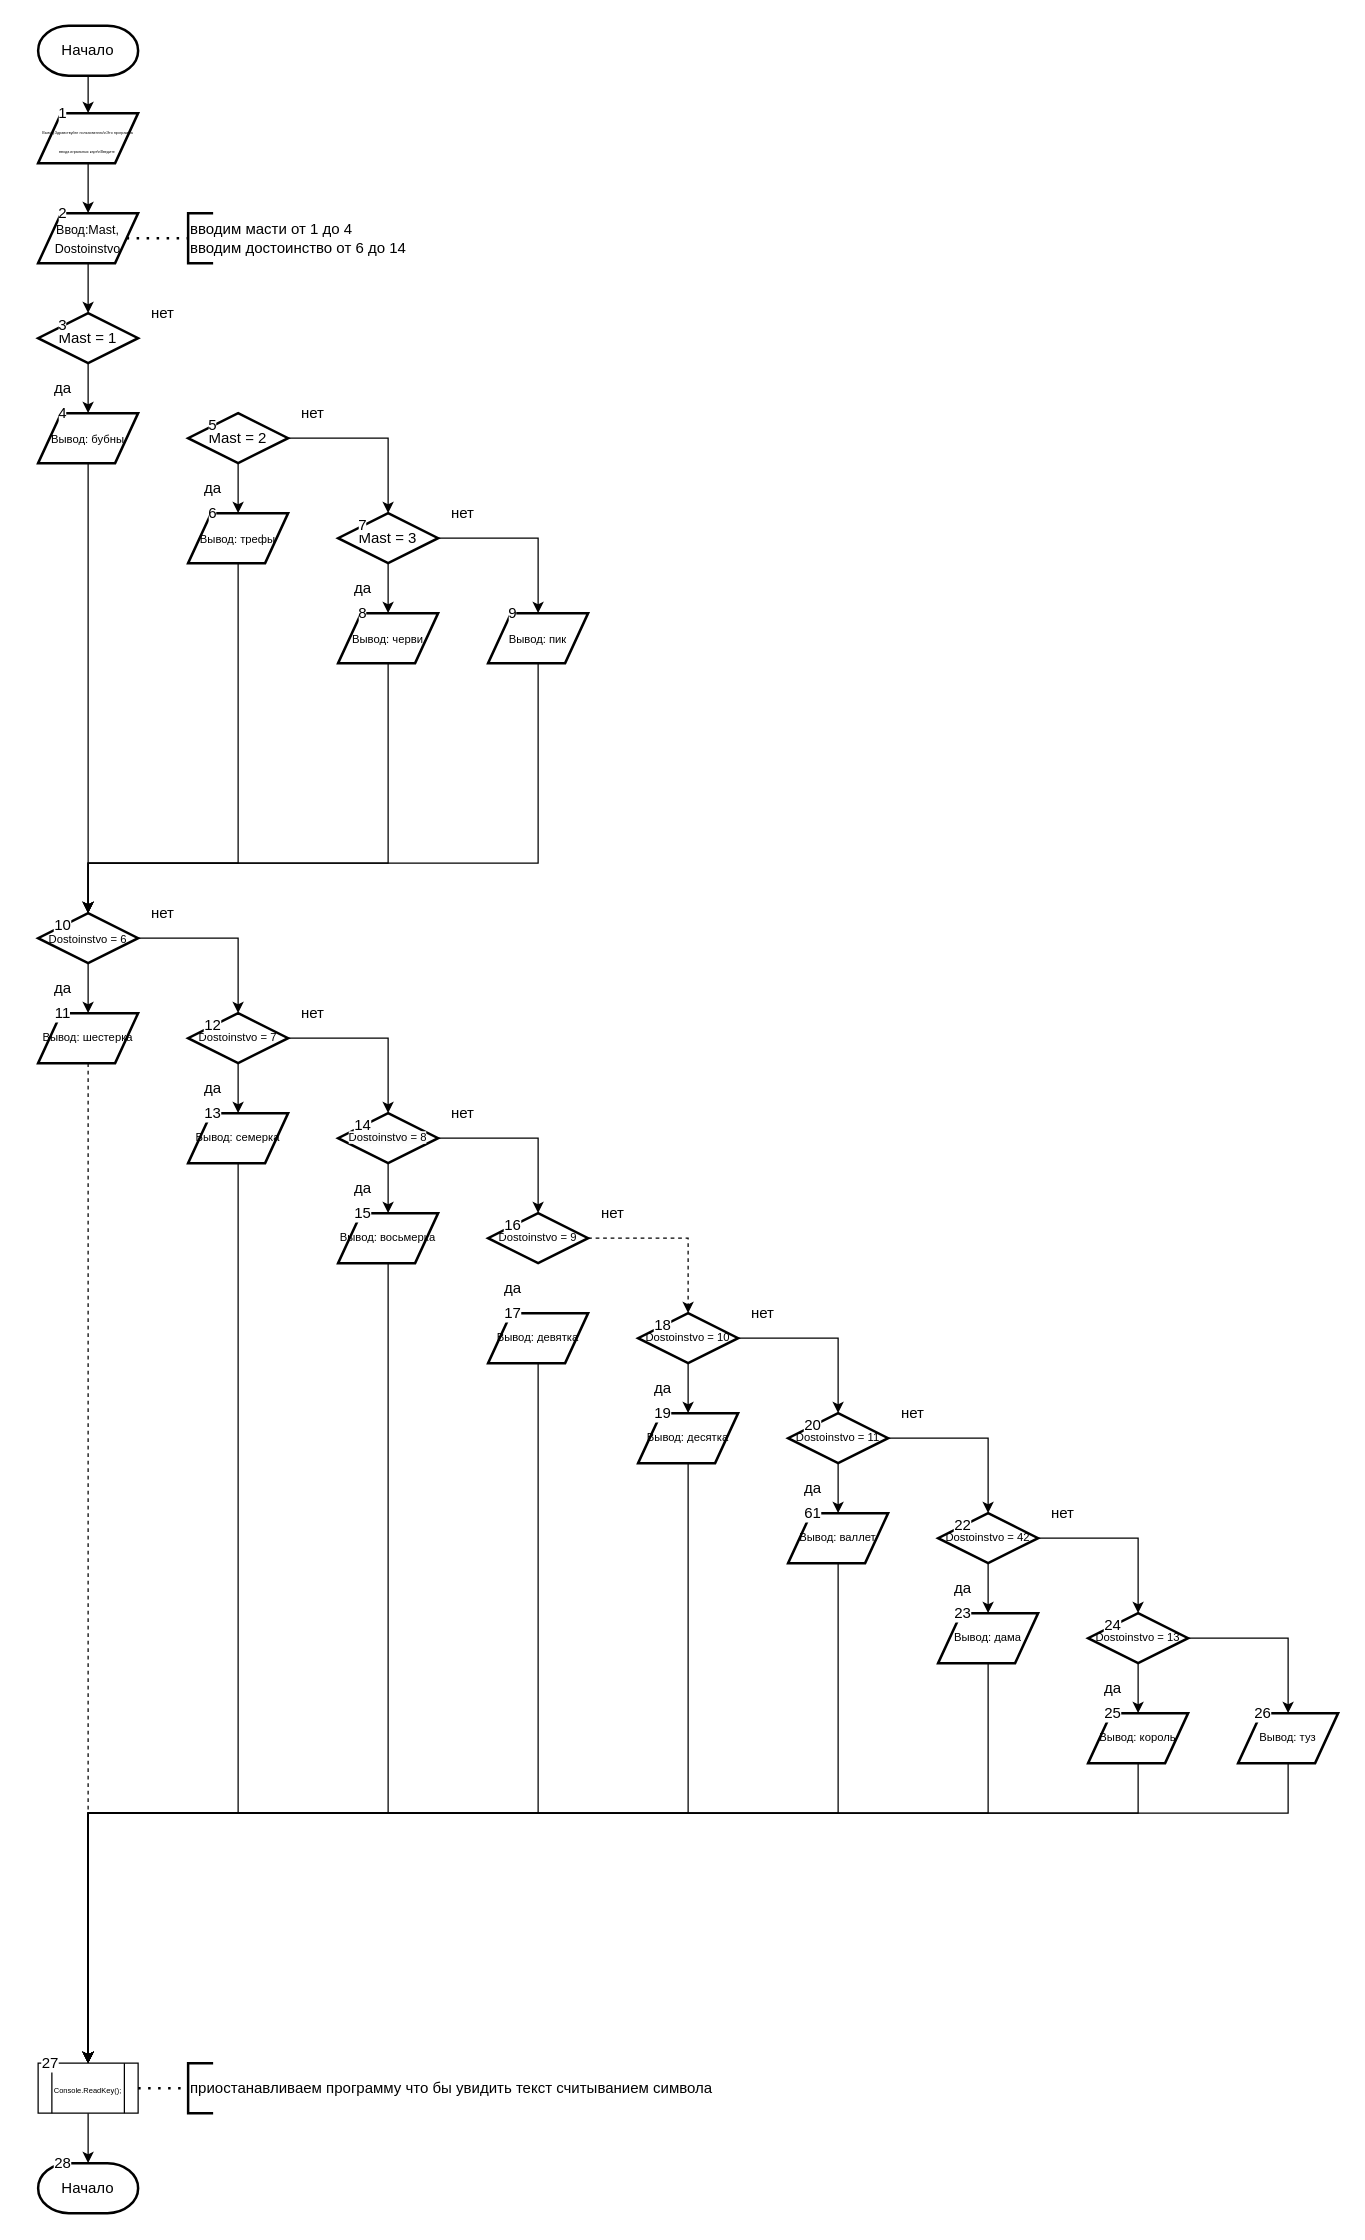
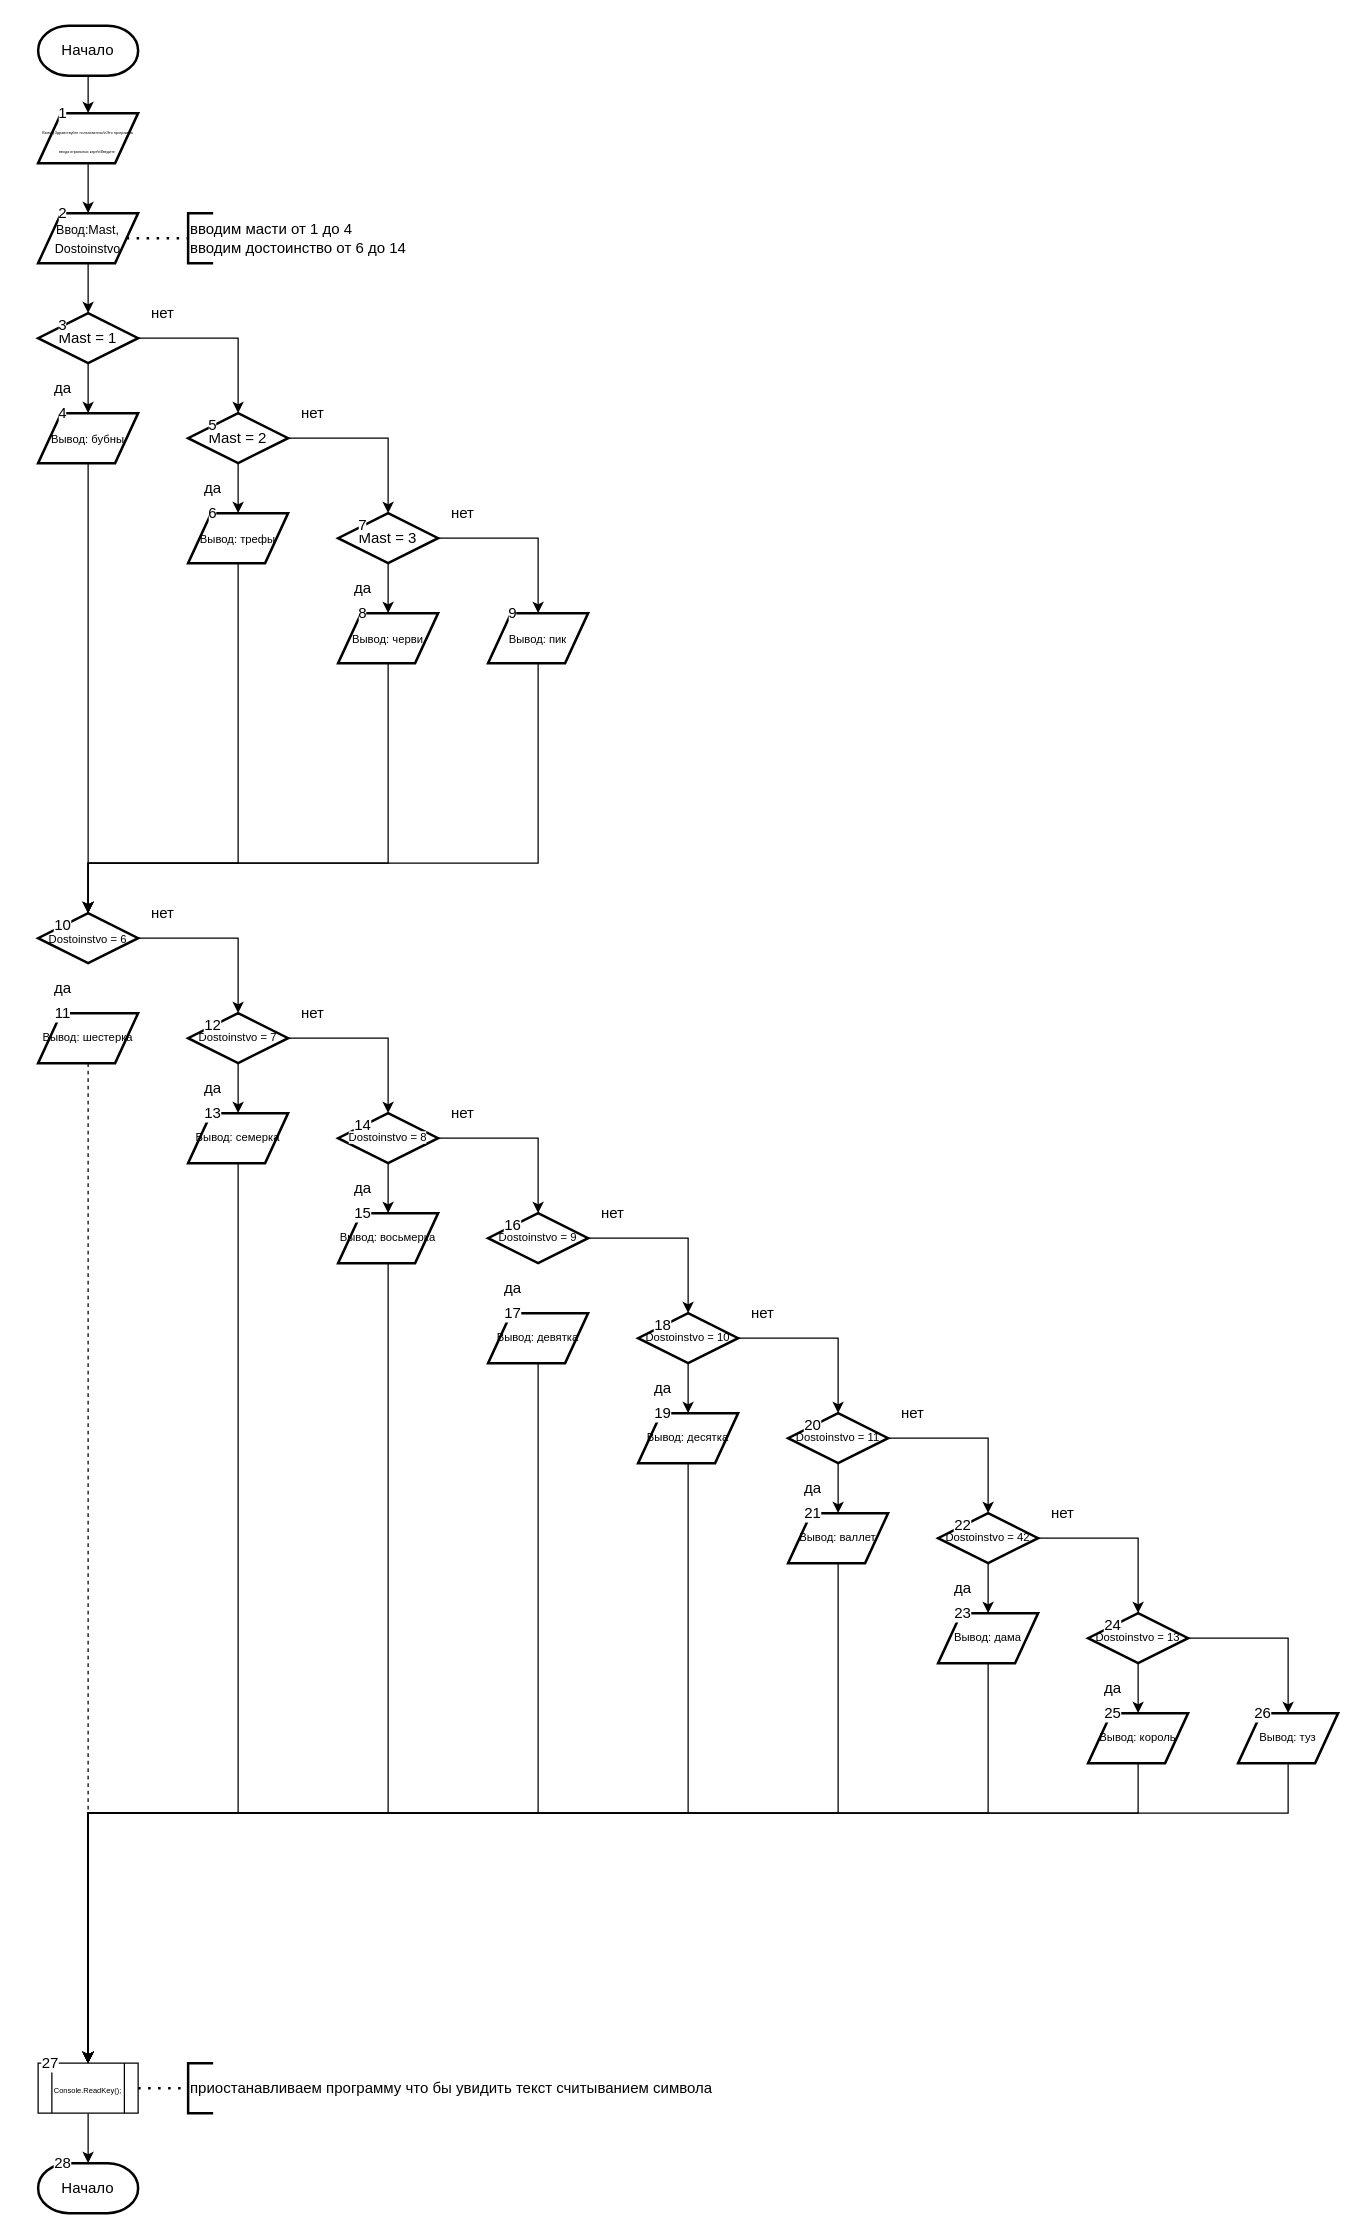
none -> (222, 338)
(88, 984) -> none
(672, 1238) -> (672, 1238)
(813, 1513) -> (813, 1513)
